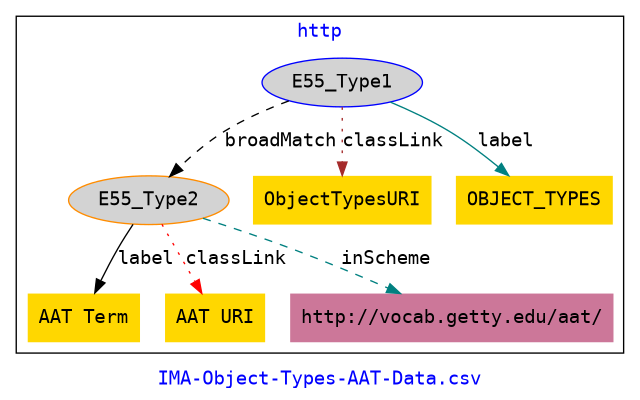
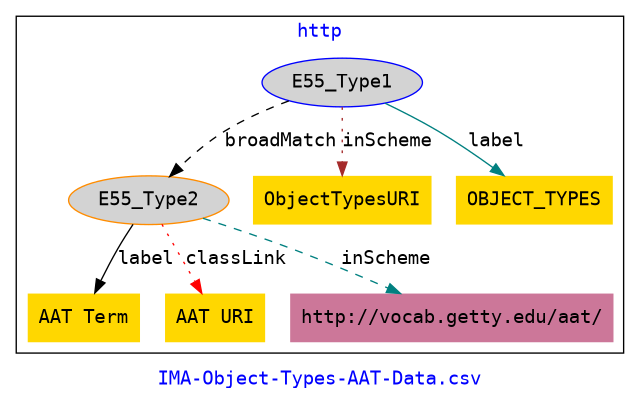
(393, 141) -> (388, 141)
